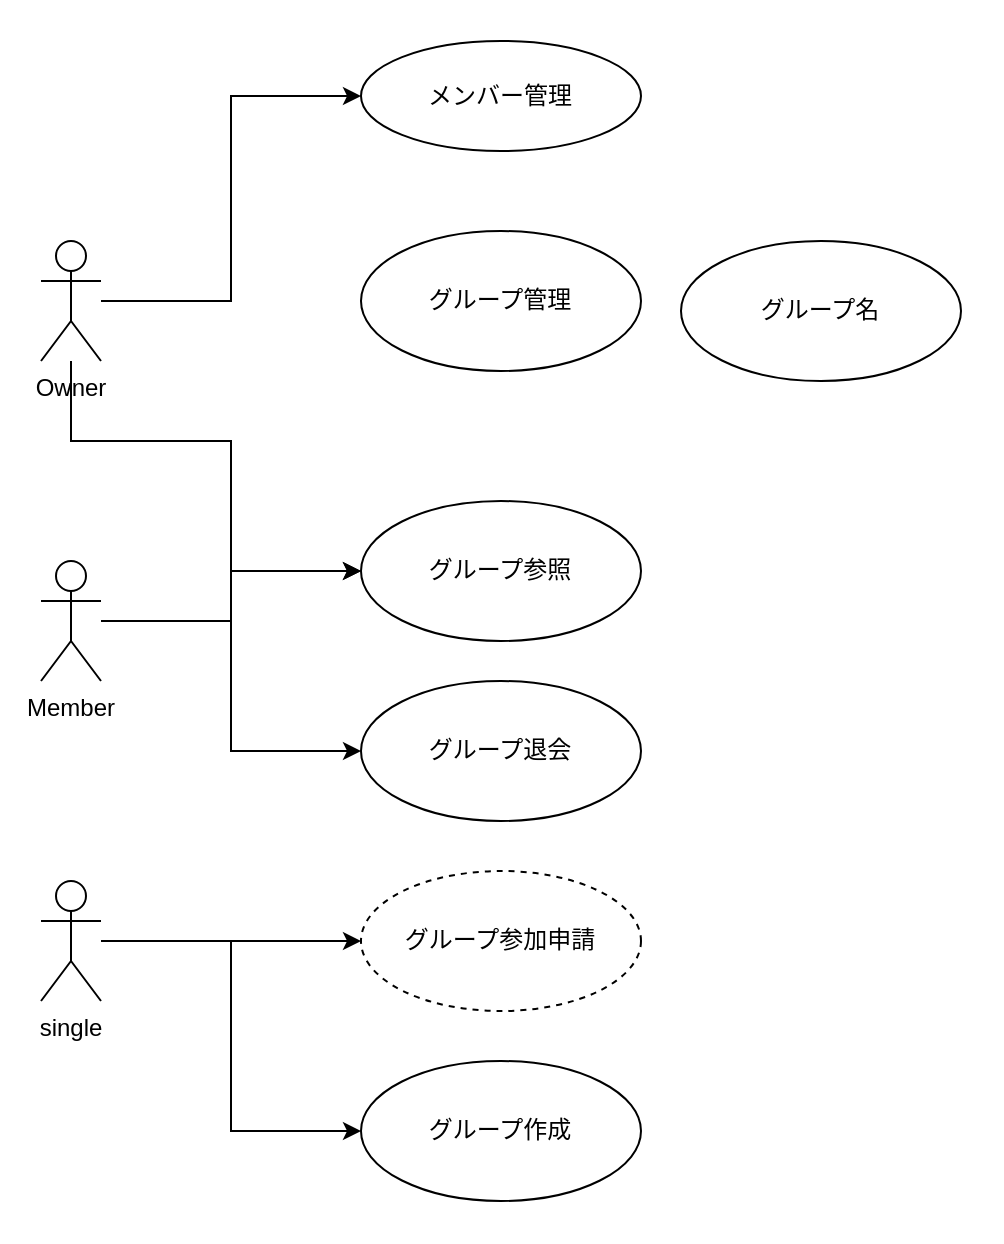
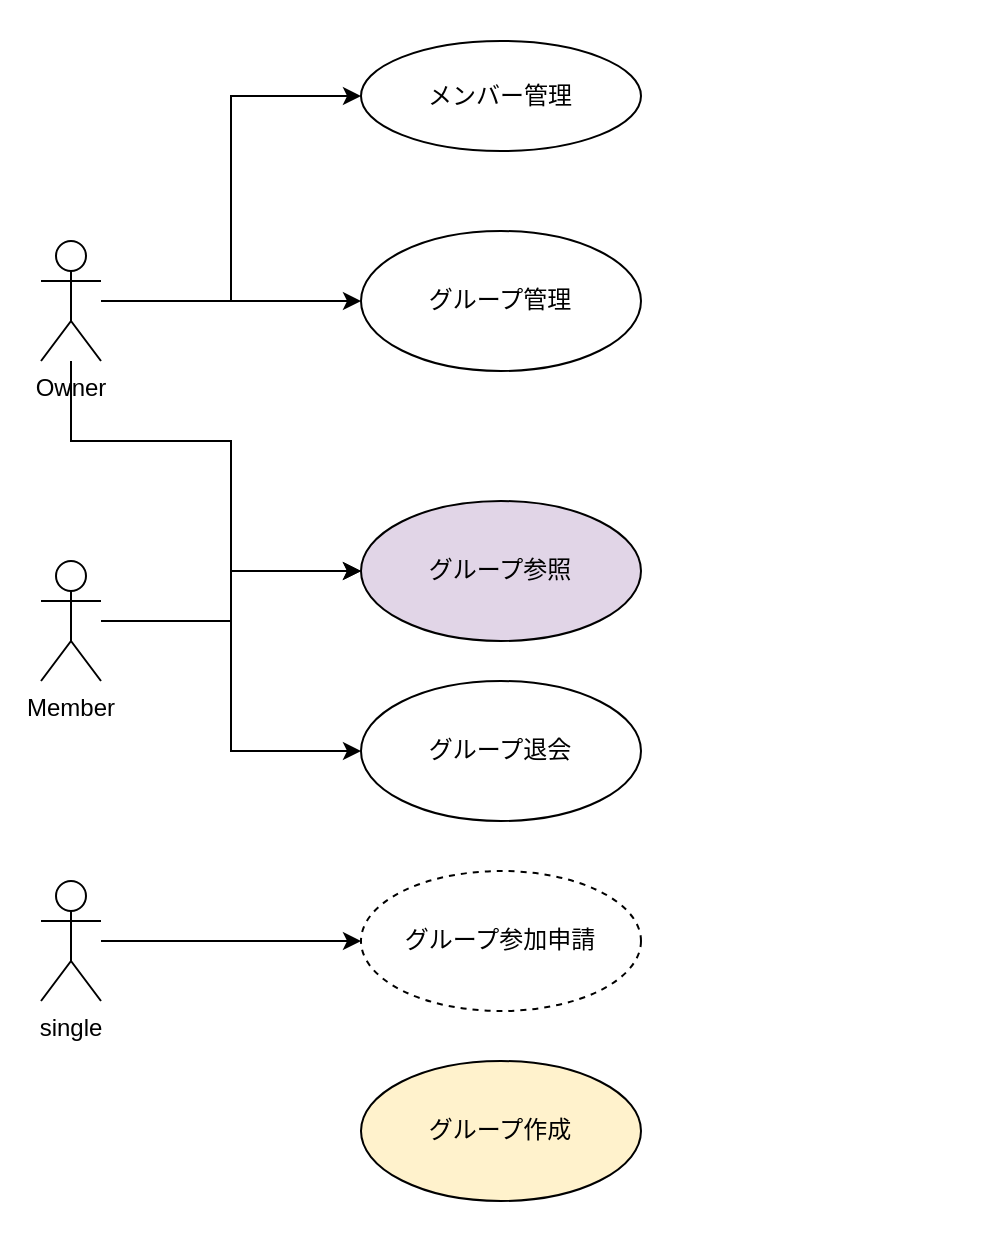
none -> (291, 301)
(821, 311) -> none
(501, 571) -> (501, 571)
(231, 1096) -> none
(501, 1131) -> (501, 1131)
